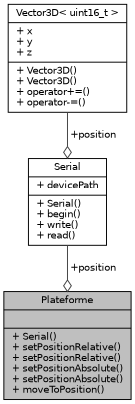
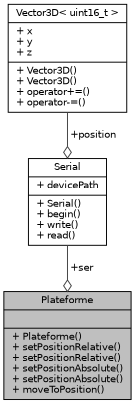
(92, 268) -> (80, 268)
(34, 337) -> (47, 337)
